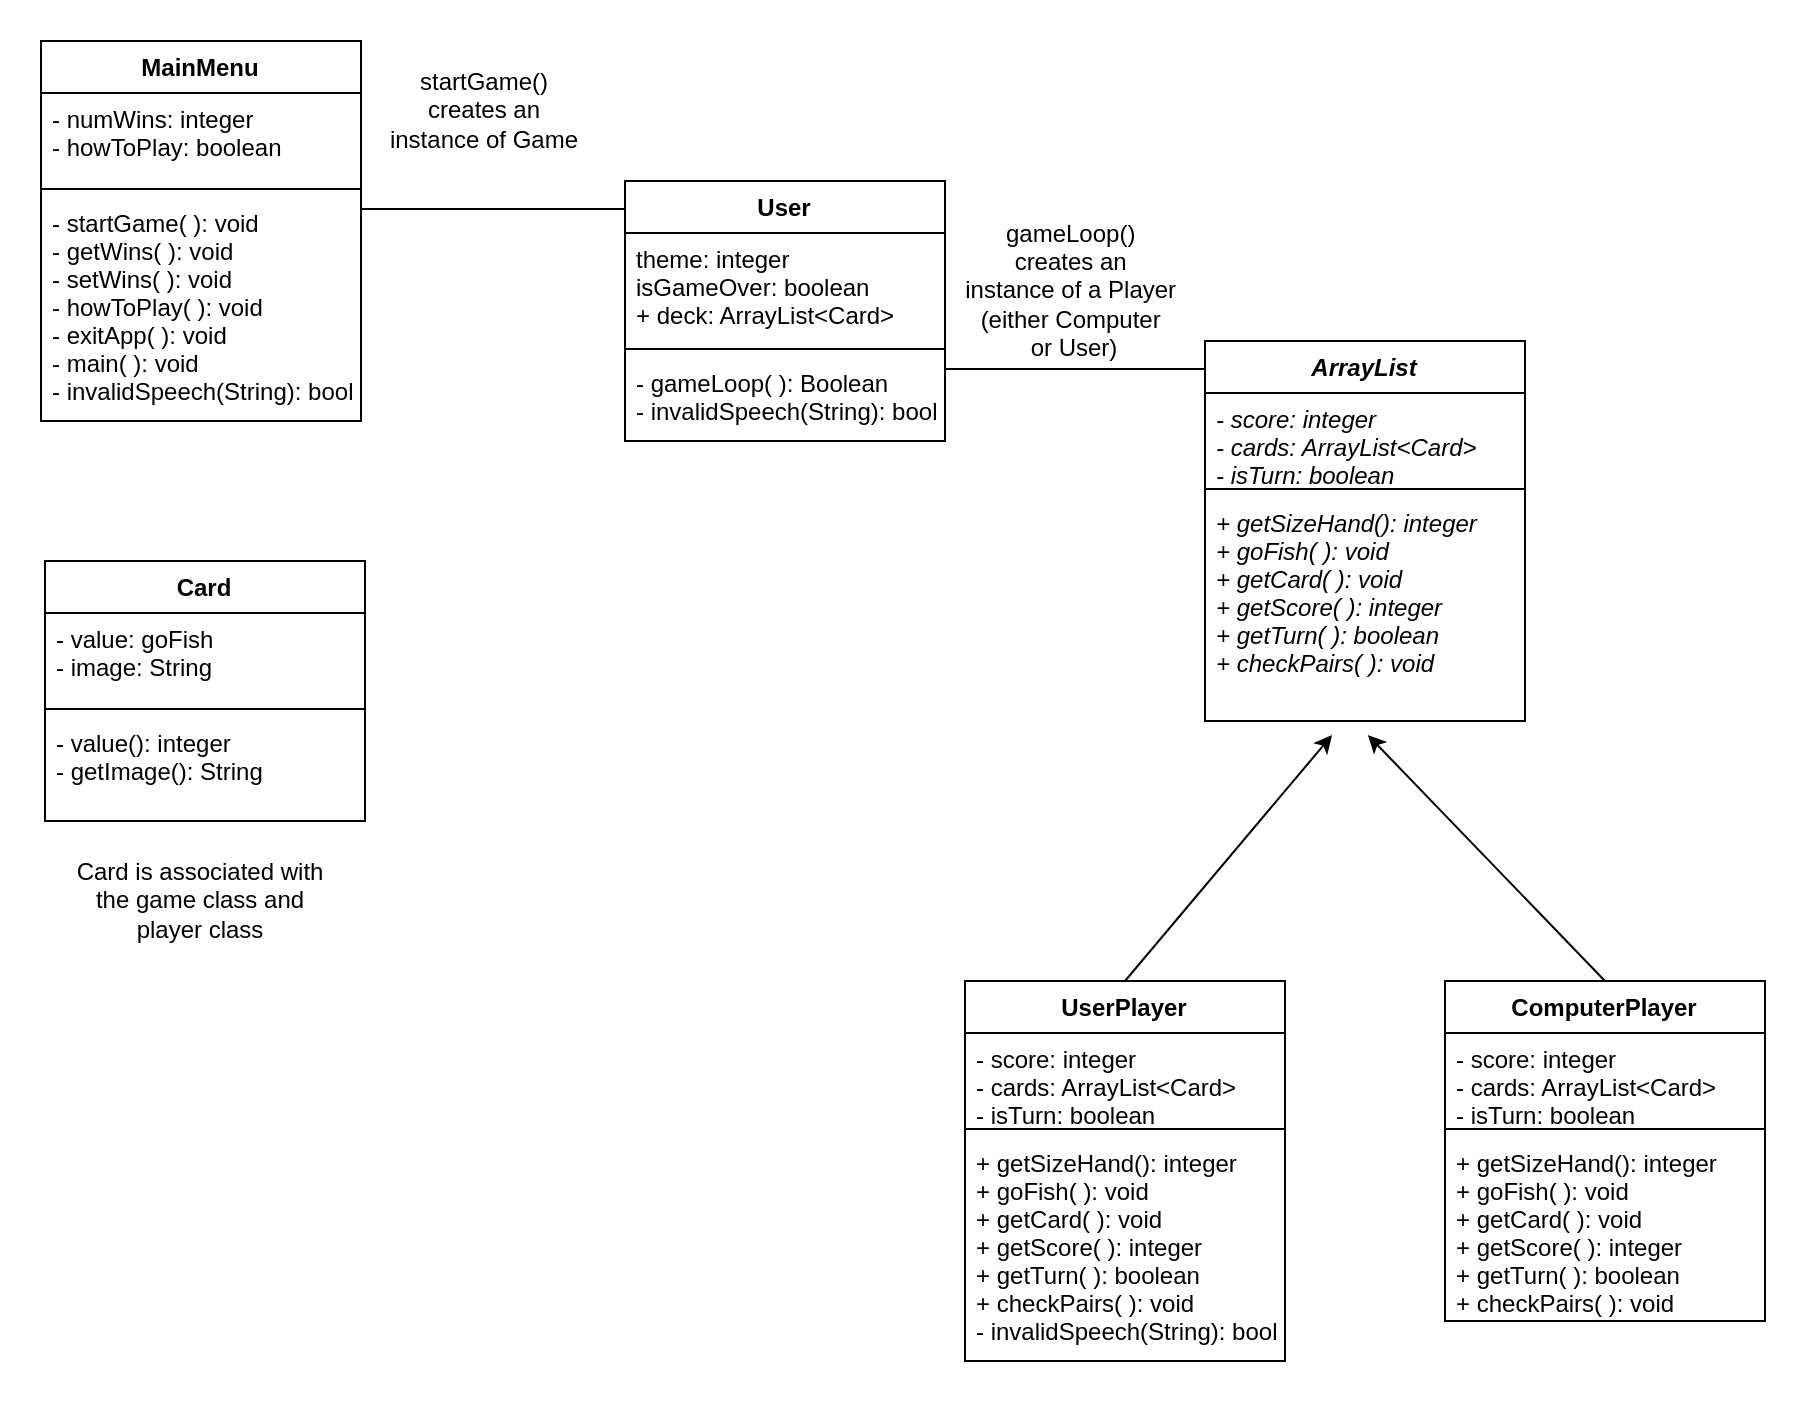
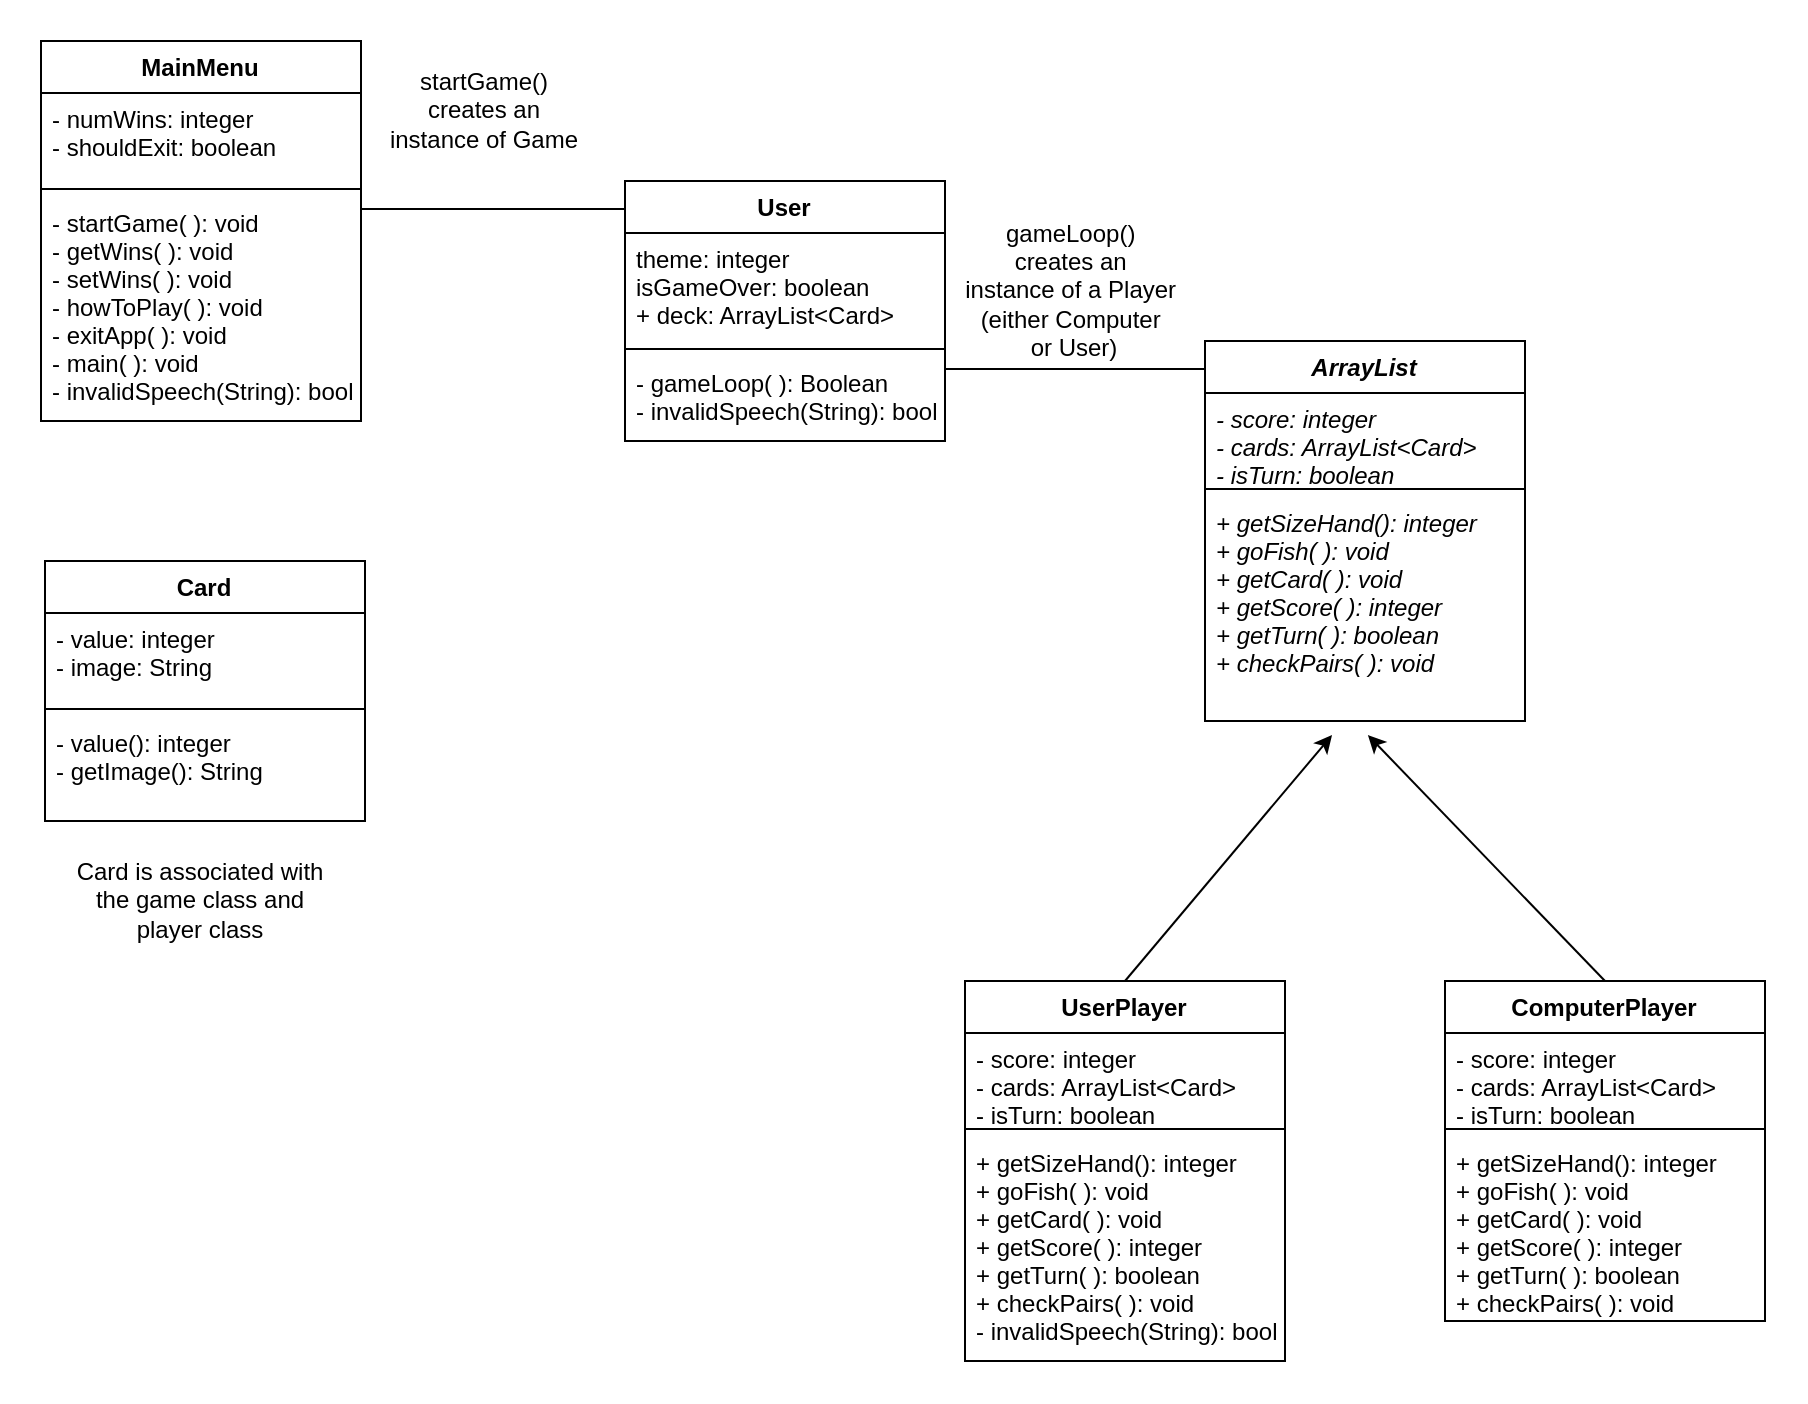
(157, 120) -> (157, 120)
(141, 640) -> (148, 640)
